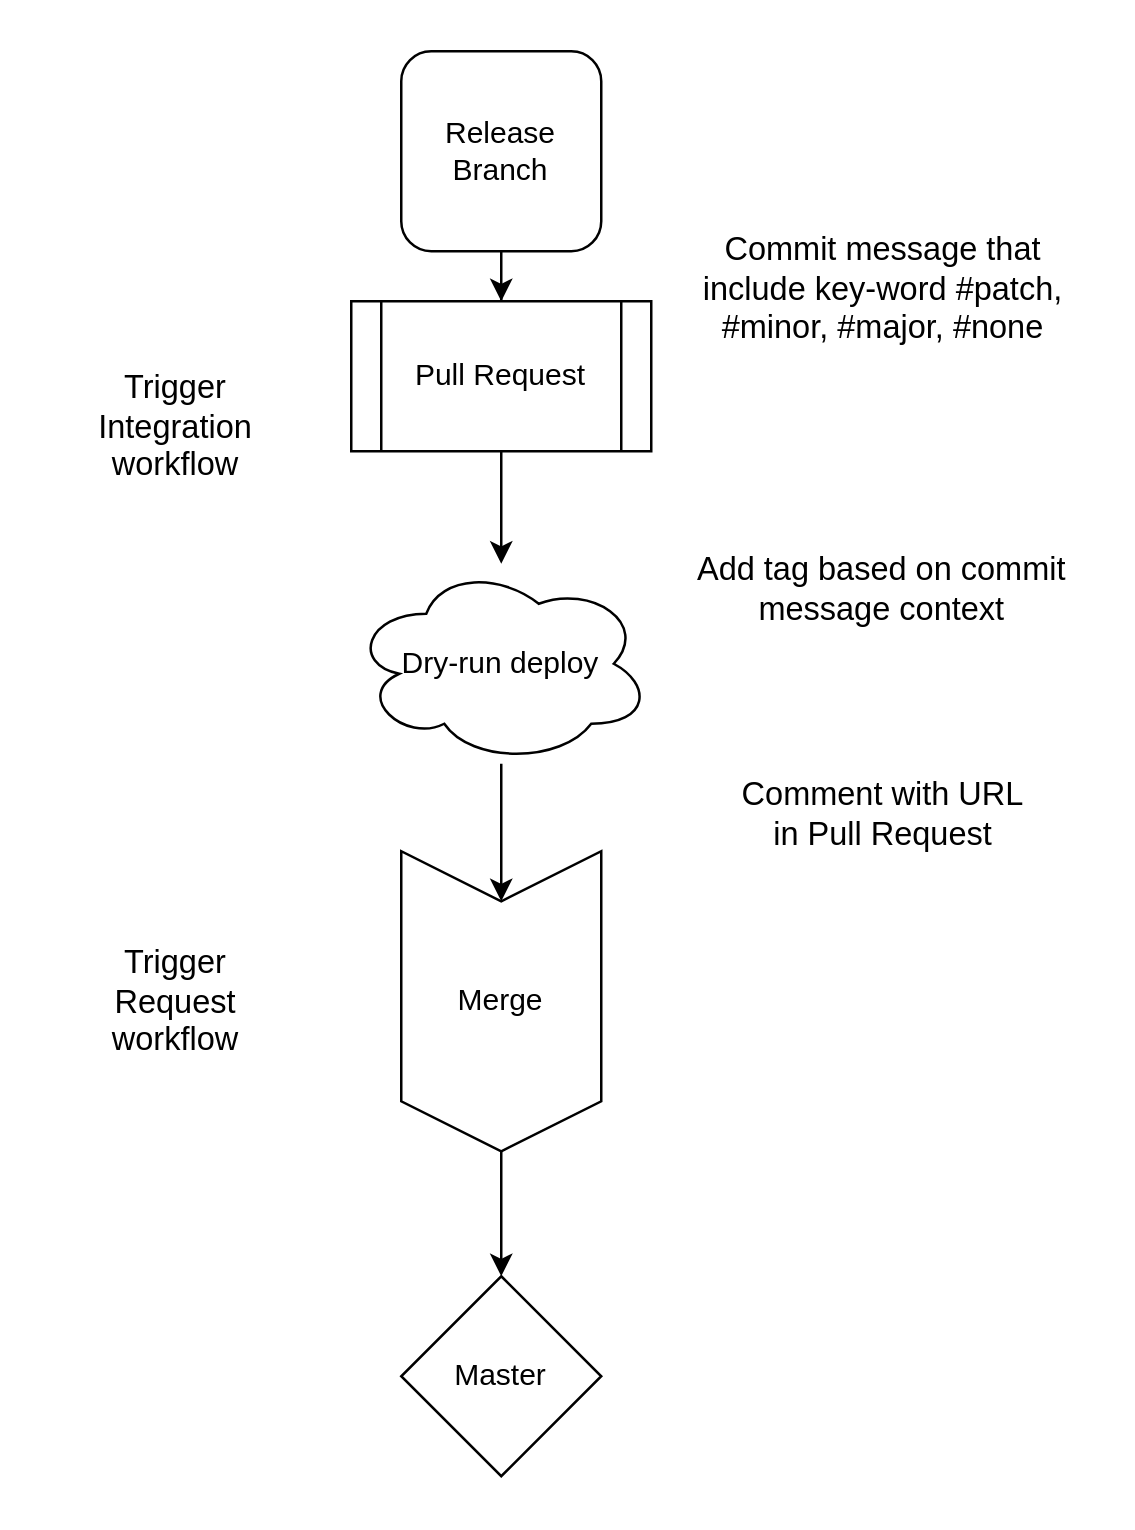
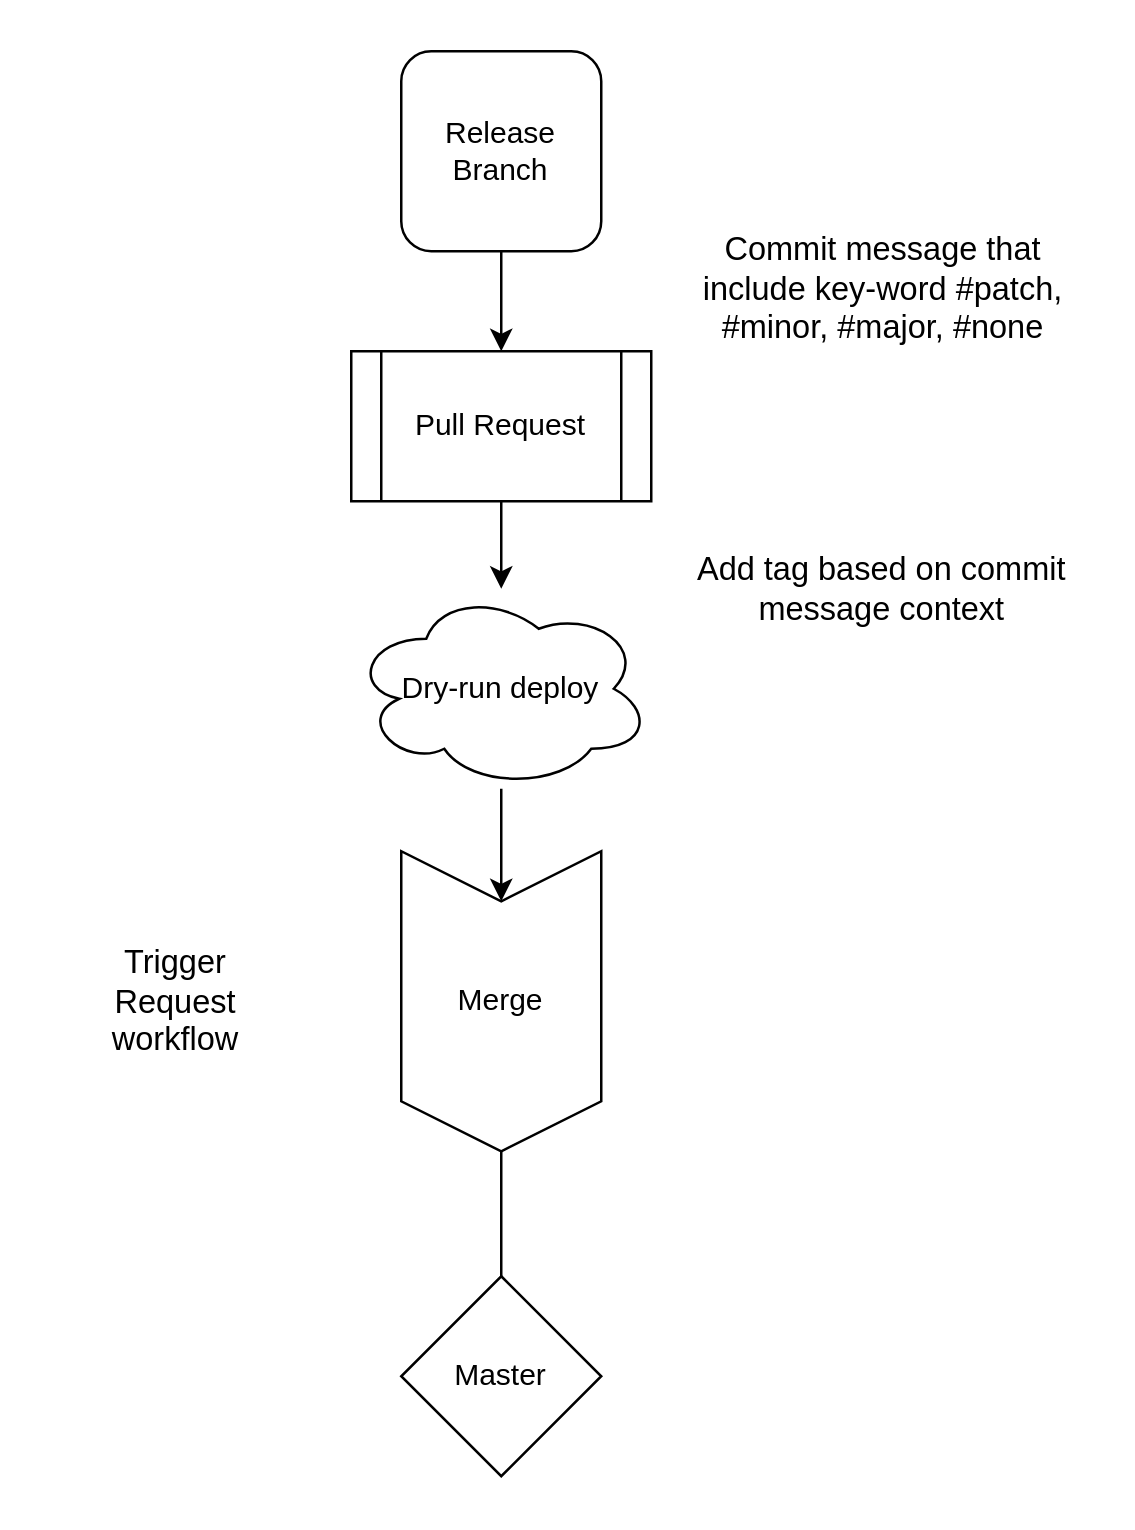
(501, 376) -> (501, 426)
(176, 426) -> none
(501, 664) -> (501, 689)
(883, 814) -> none
(501, 1258) -> (501, 1265)
